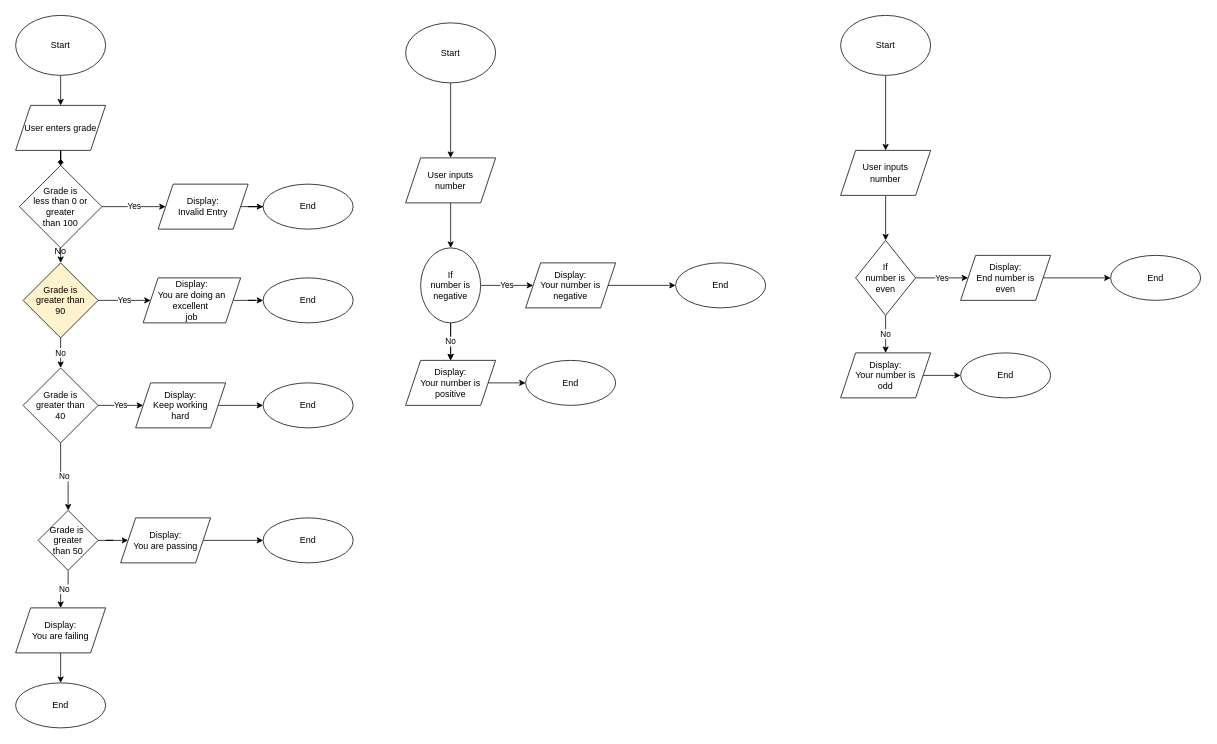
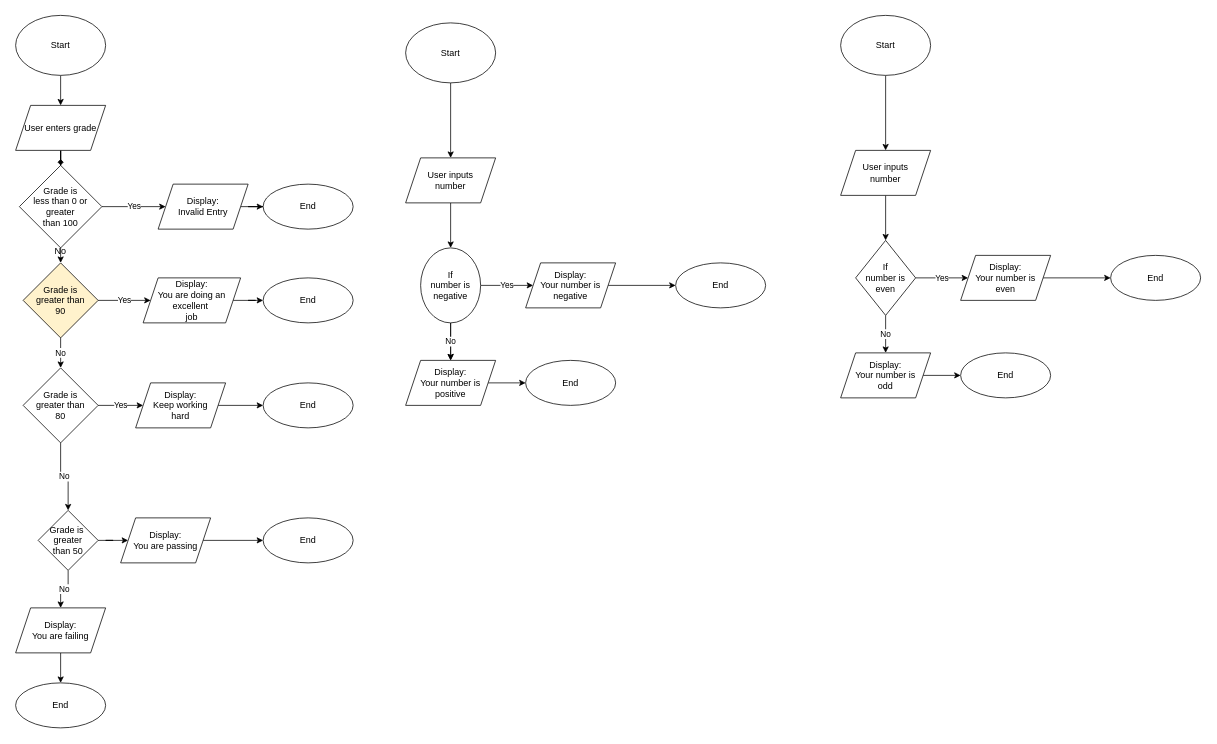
(1005, 278) -> (1005, 278)
(60, 405) -> (60, 405)
